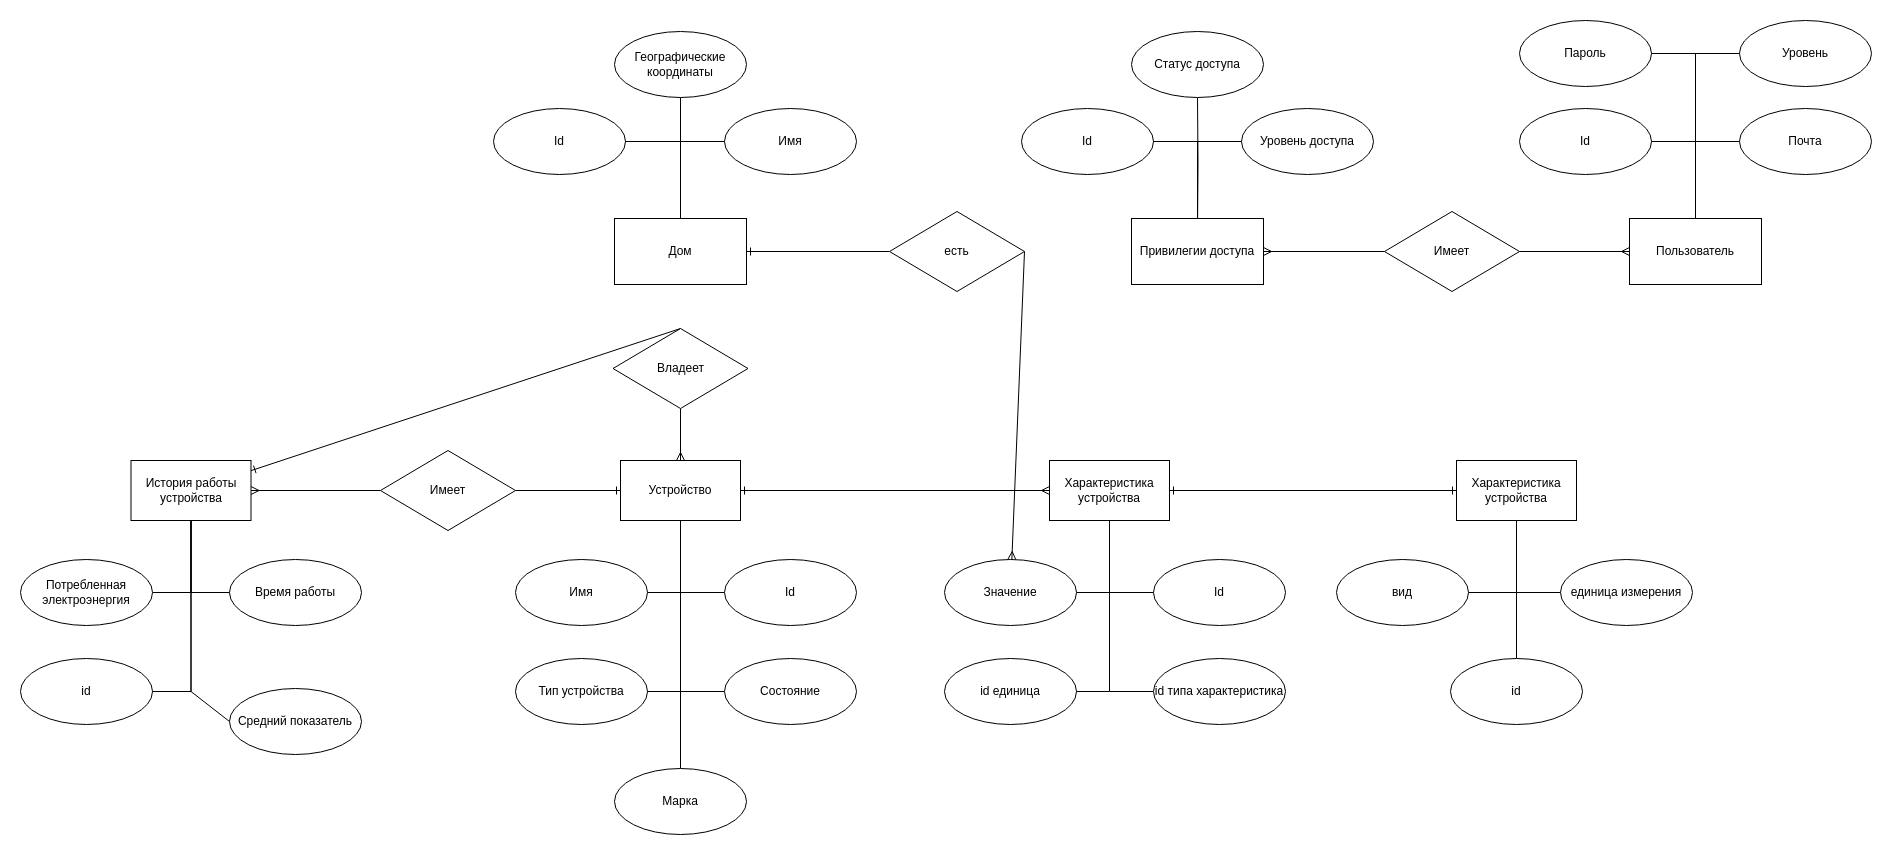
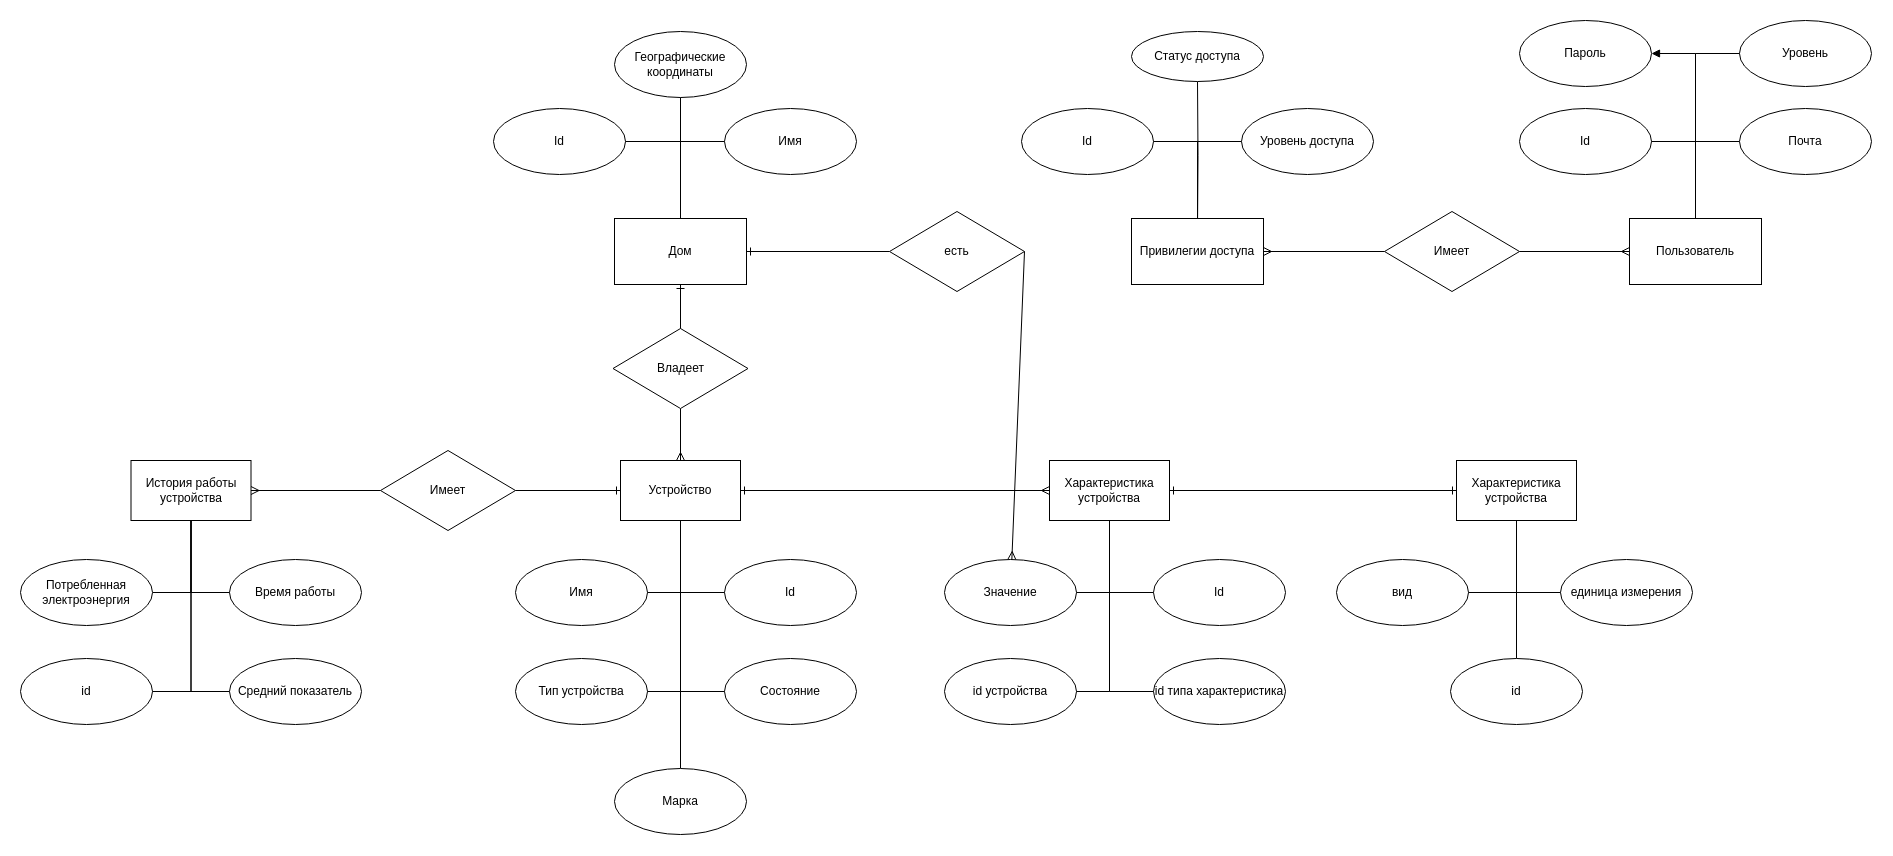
(1657, 54) -> (1661, 54)
(1198, 65) -> (1198, 57)
(466, 400) -> (681, 307)
(1011, 692) -> (1011, 692)
(296, 722) -> (296, 692)
